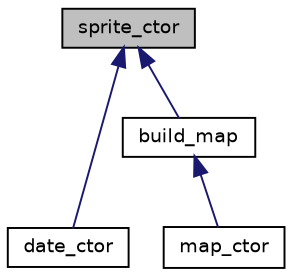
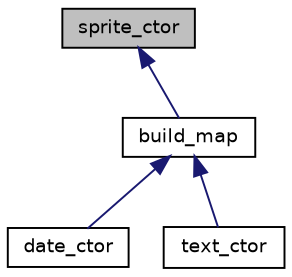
(96, 147) -> (121, 199)
(224, 247) -> (224, 247)
